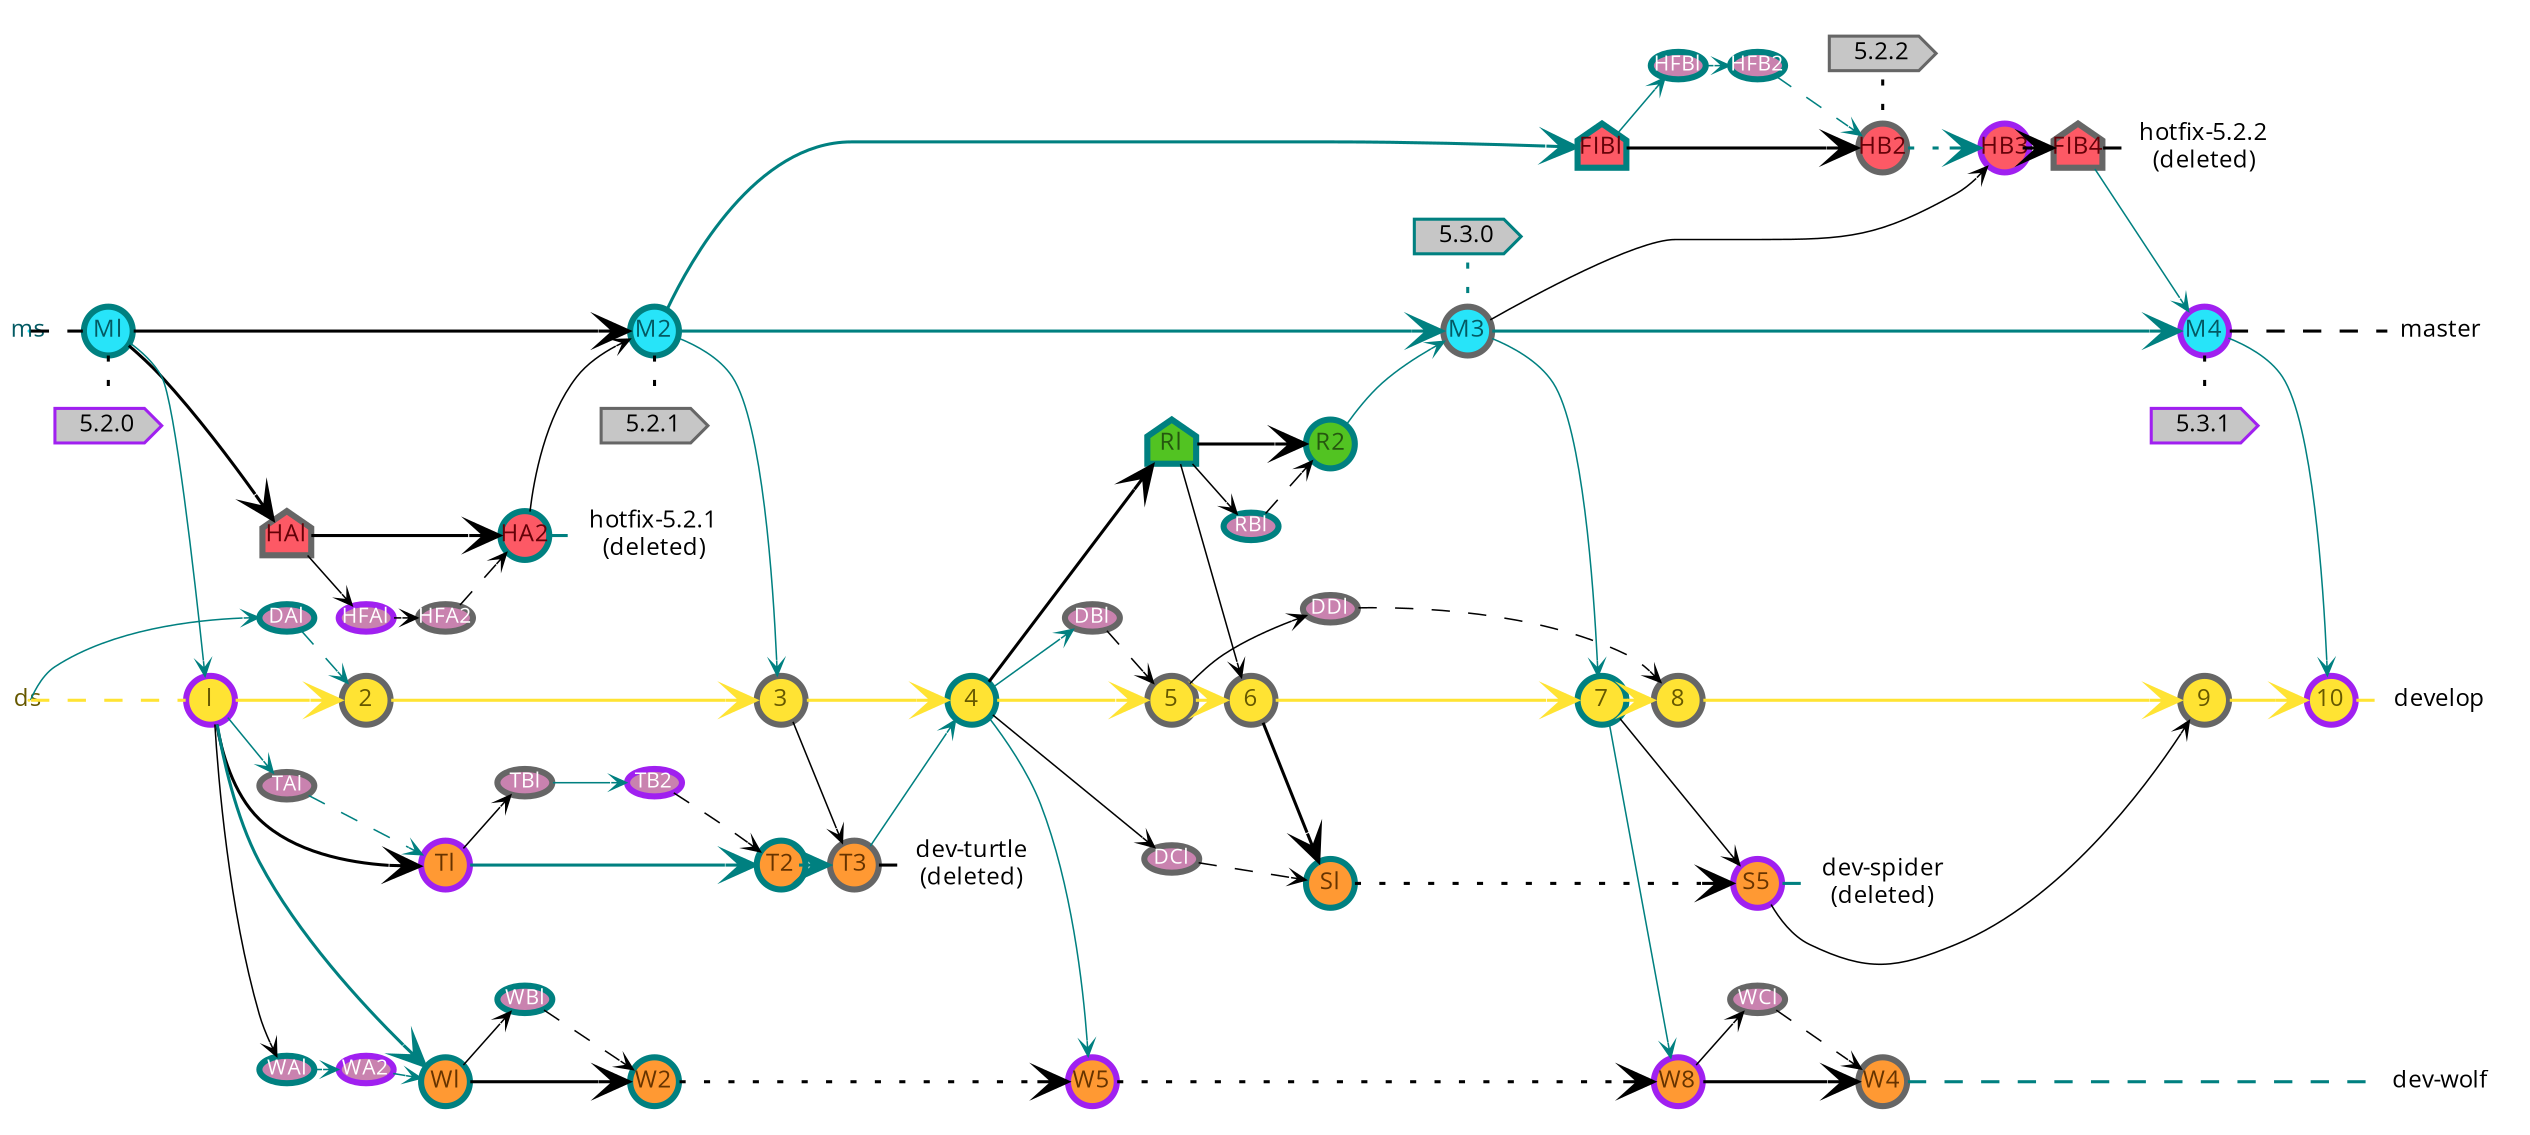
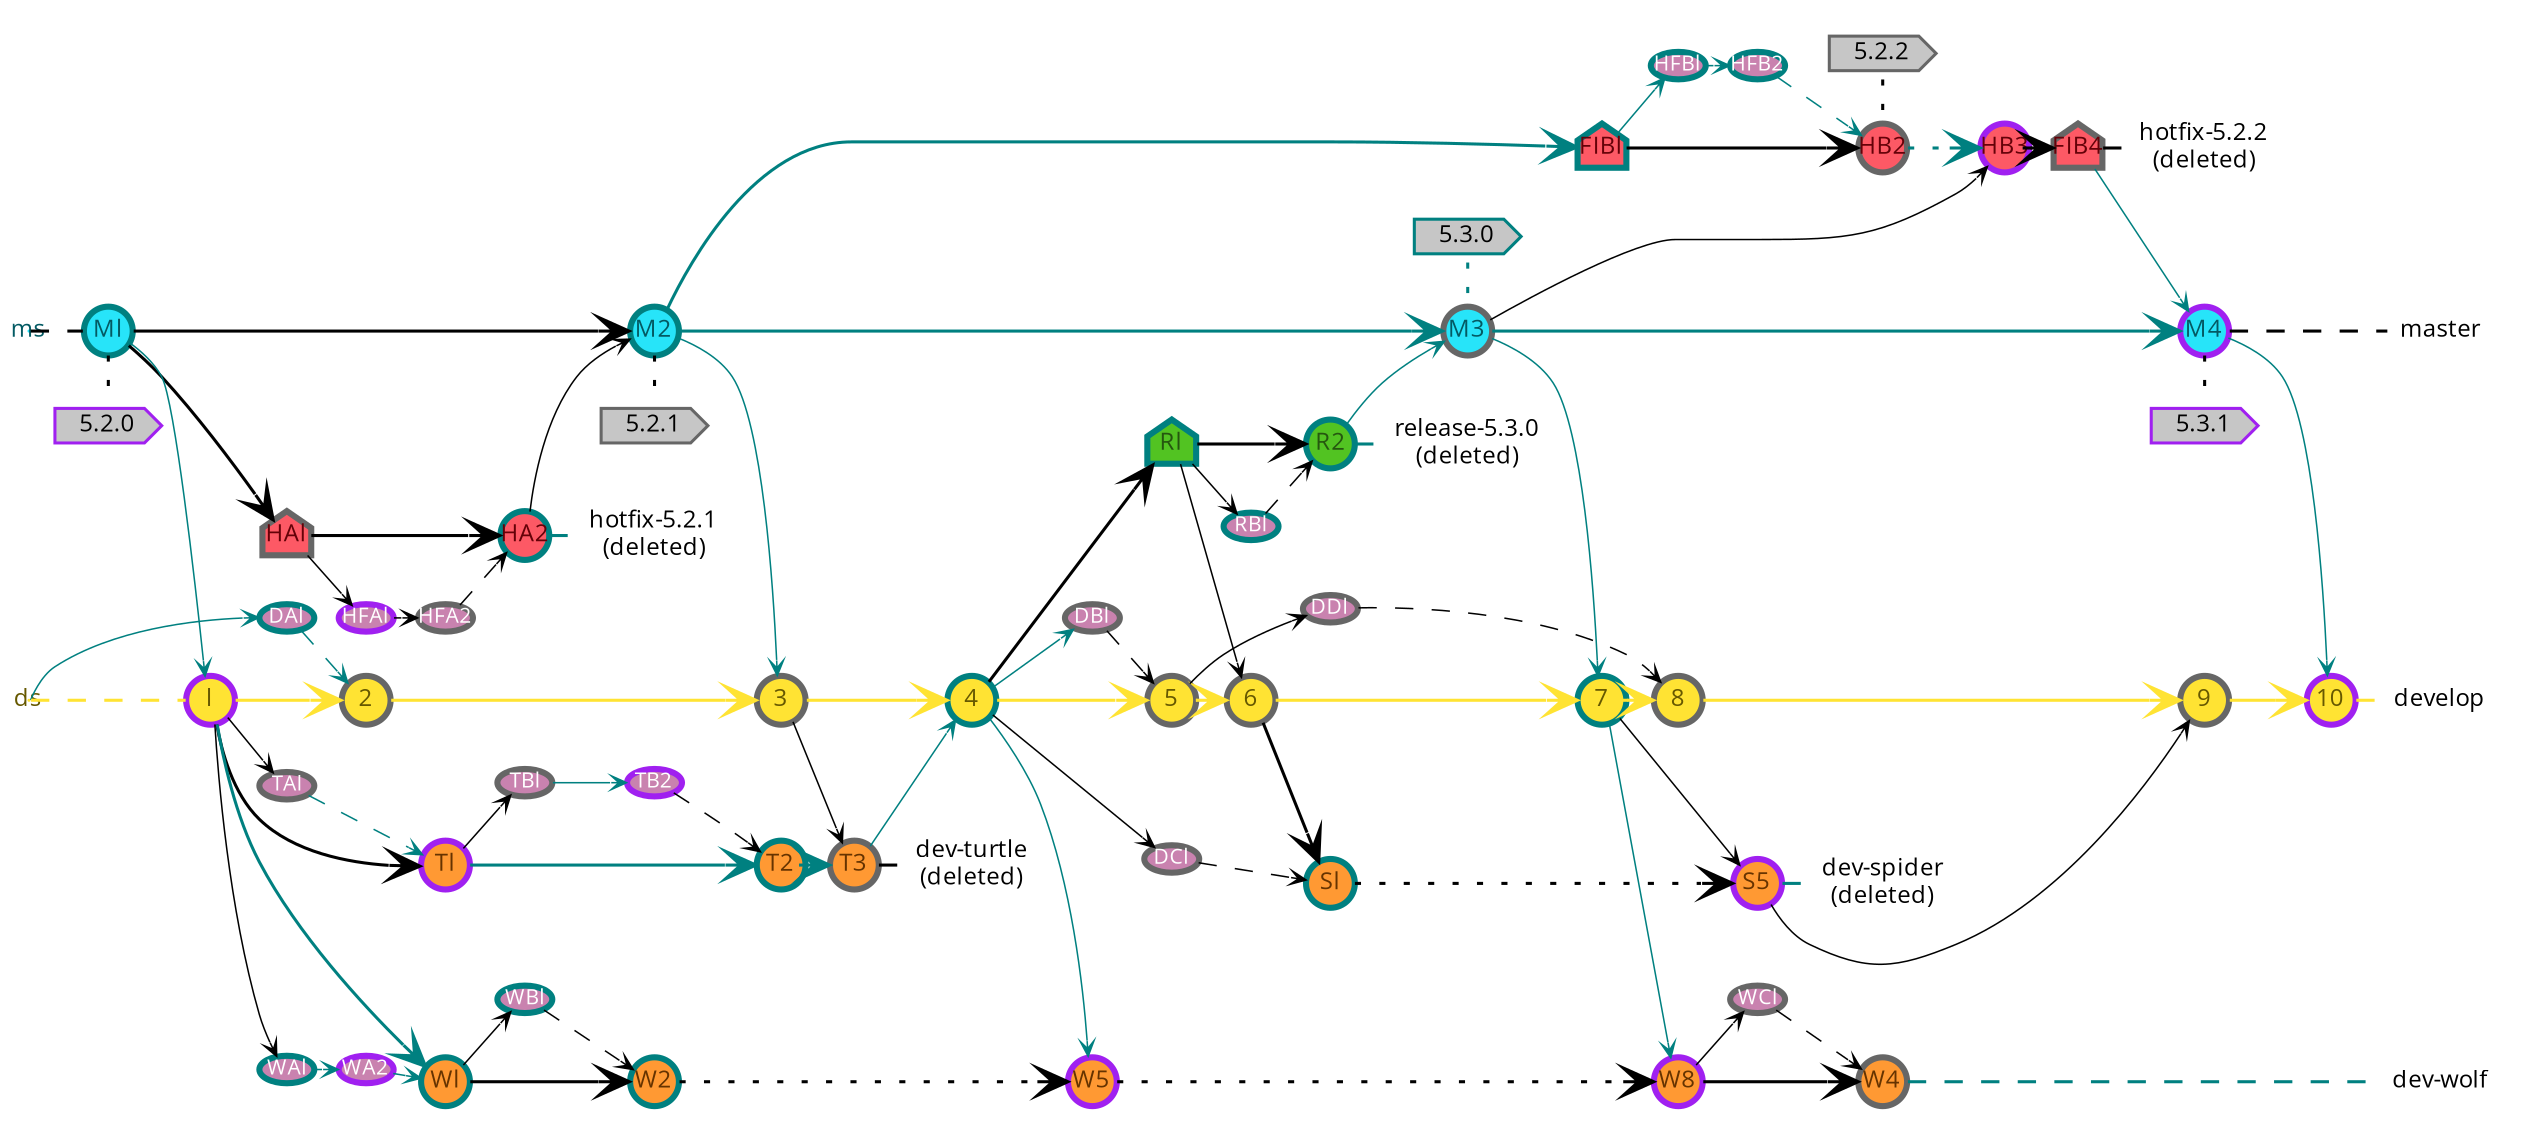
none -> (1468, 444)
(245, 739) -> (245, 739)
